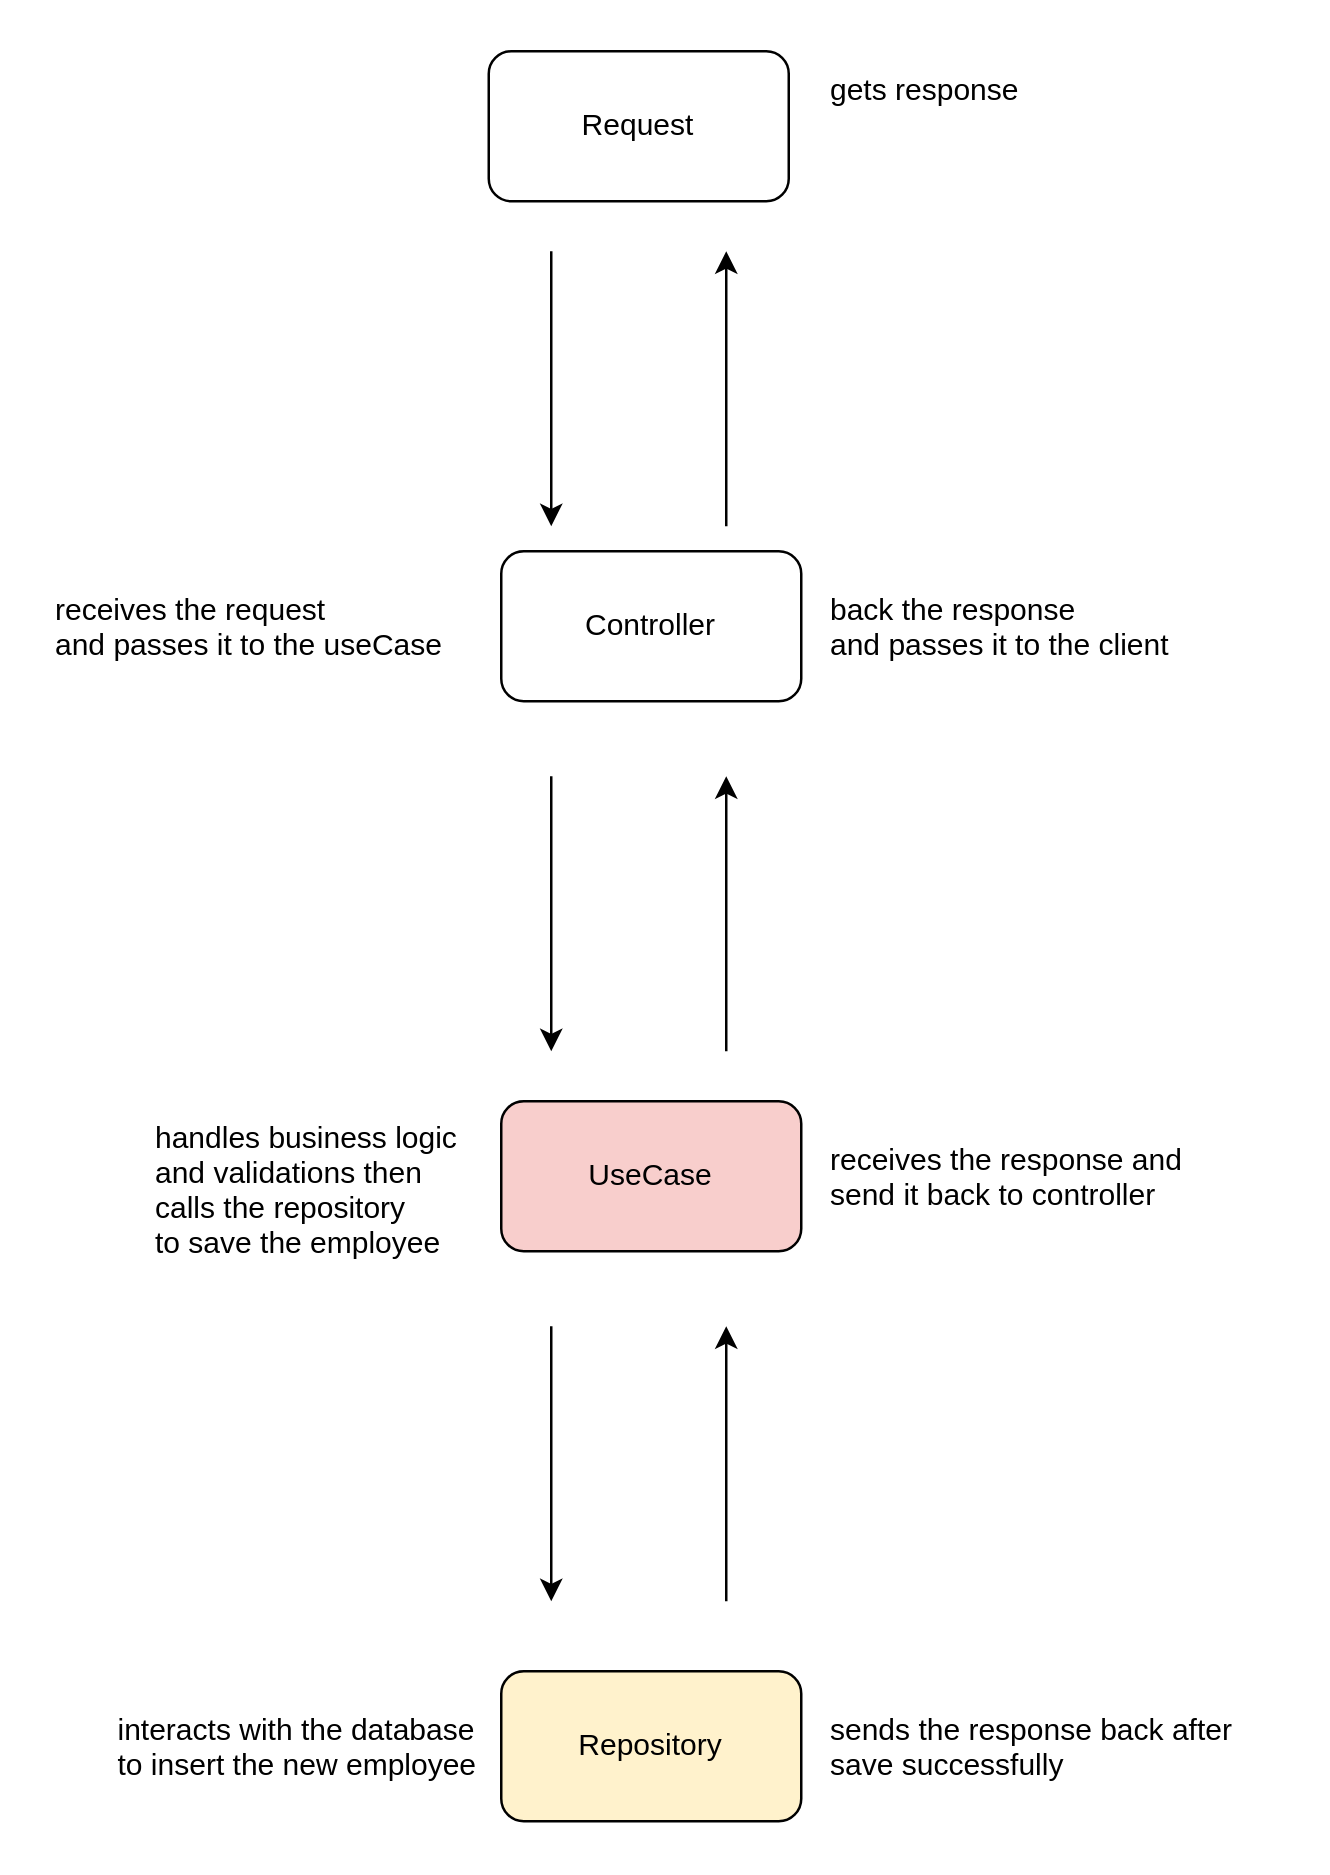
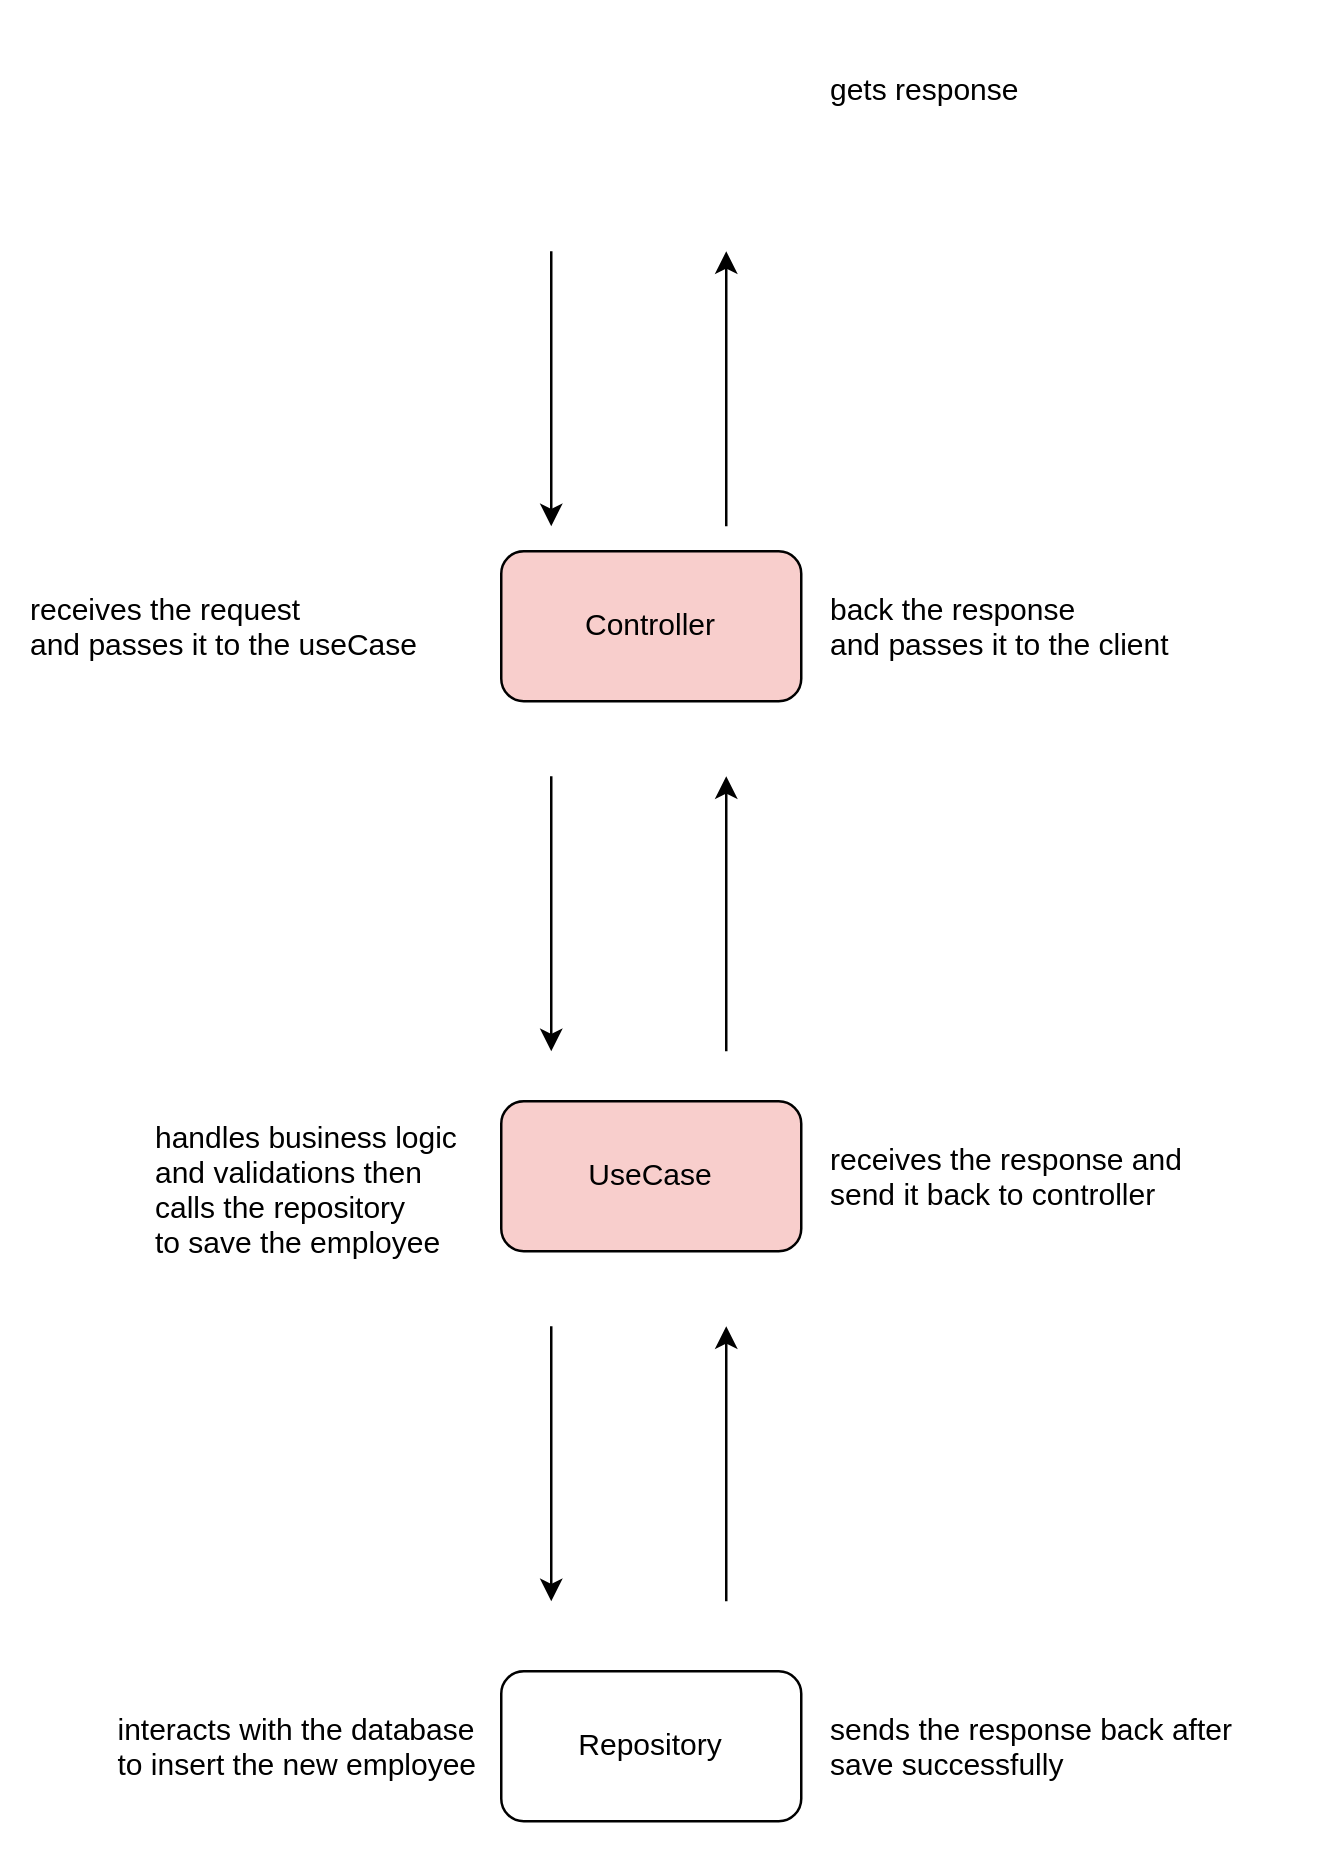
(639, 126) -> none
(276, 626) -> (251, 626)
(651, 626) -> (651, 626)
(651, 1746) -> (651, 1746)
